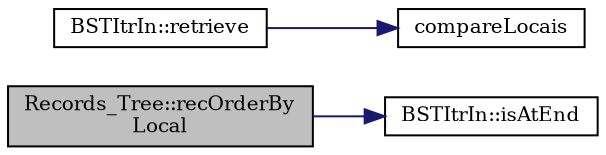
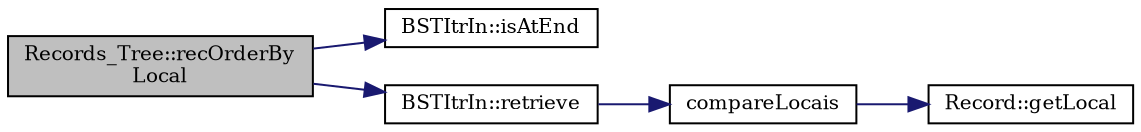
none -> (339, 87)
none -> (1031, 104)
